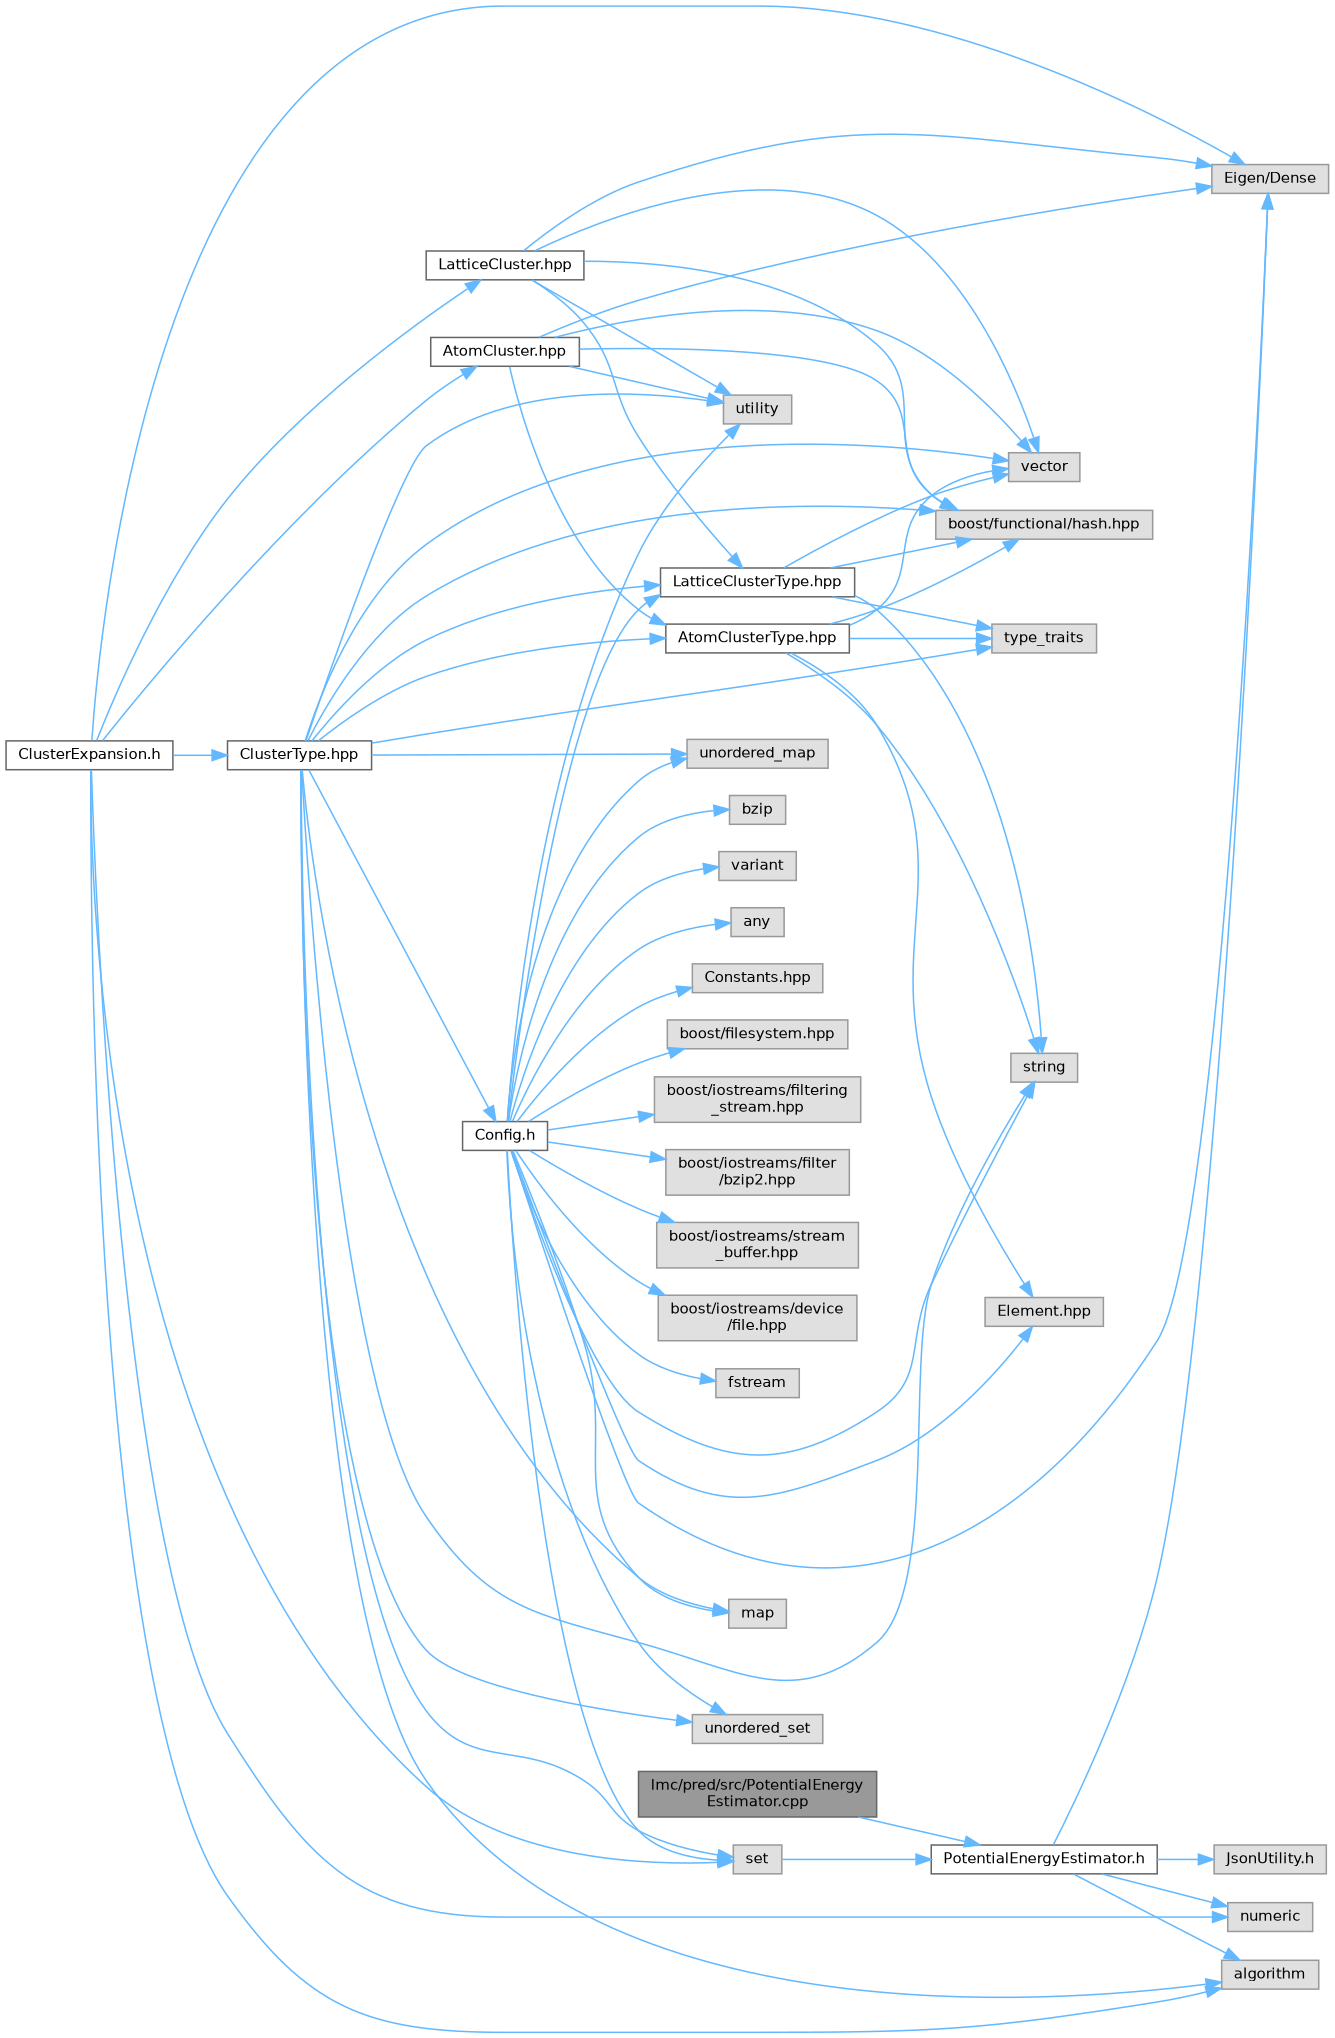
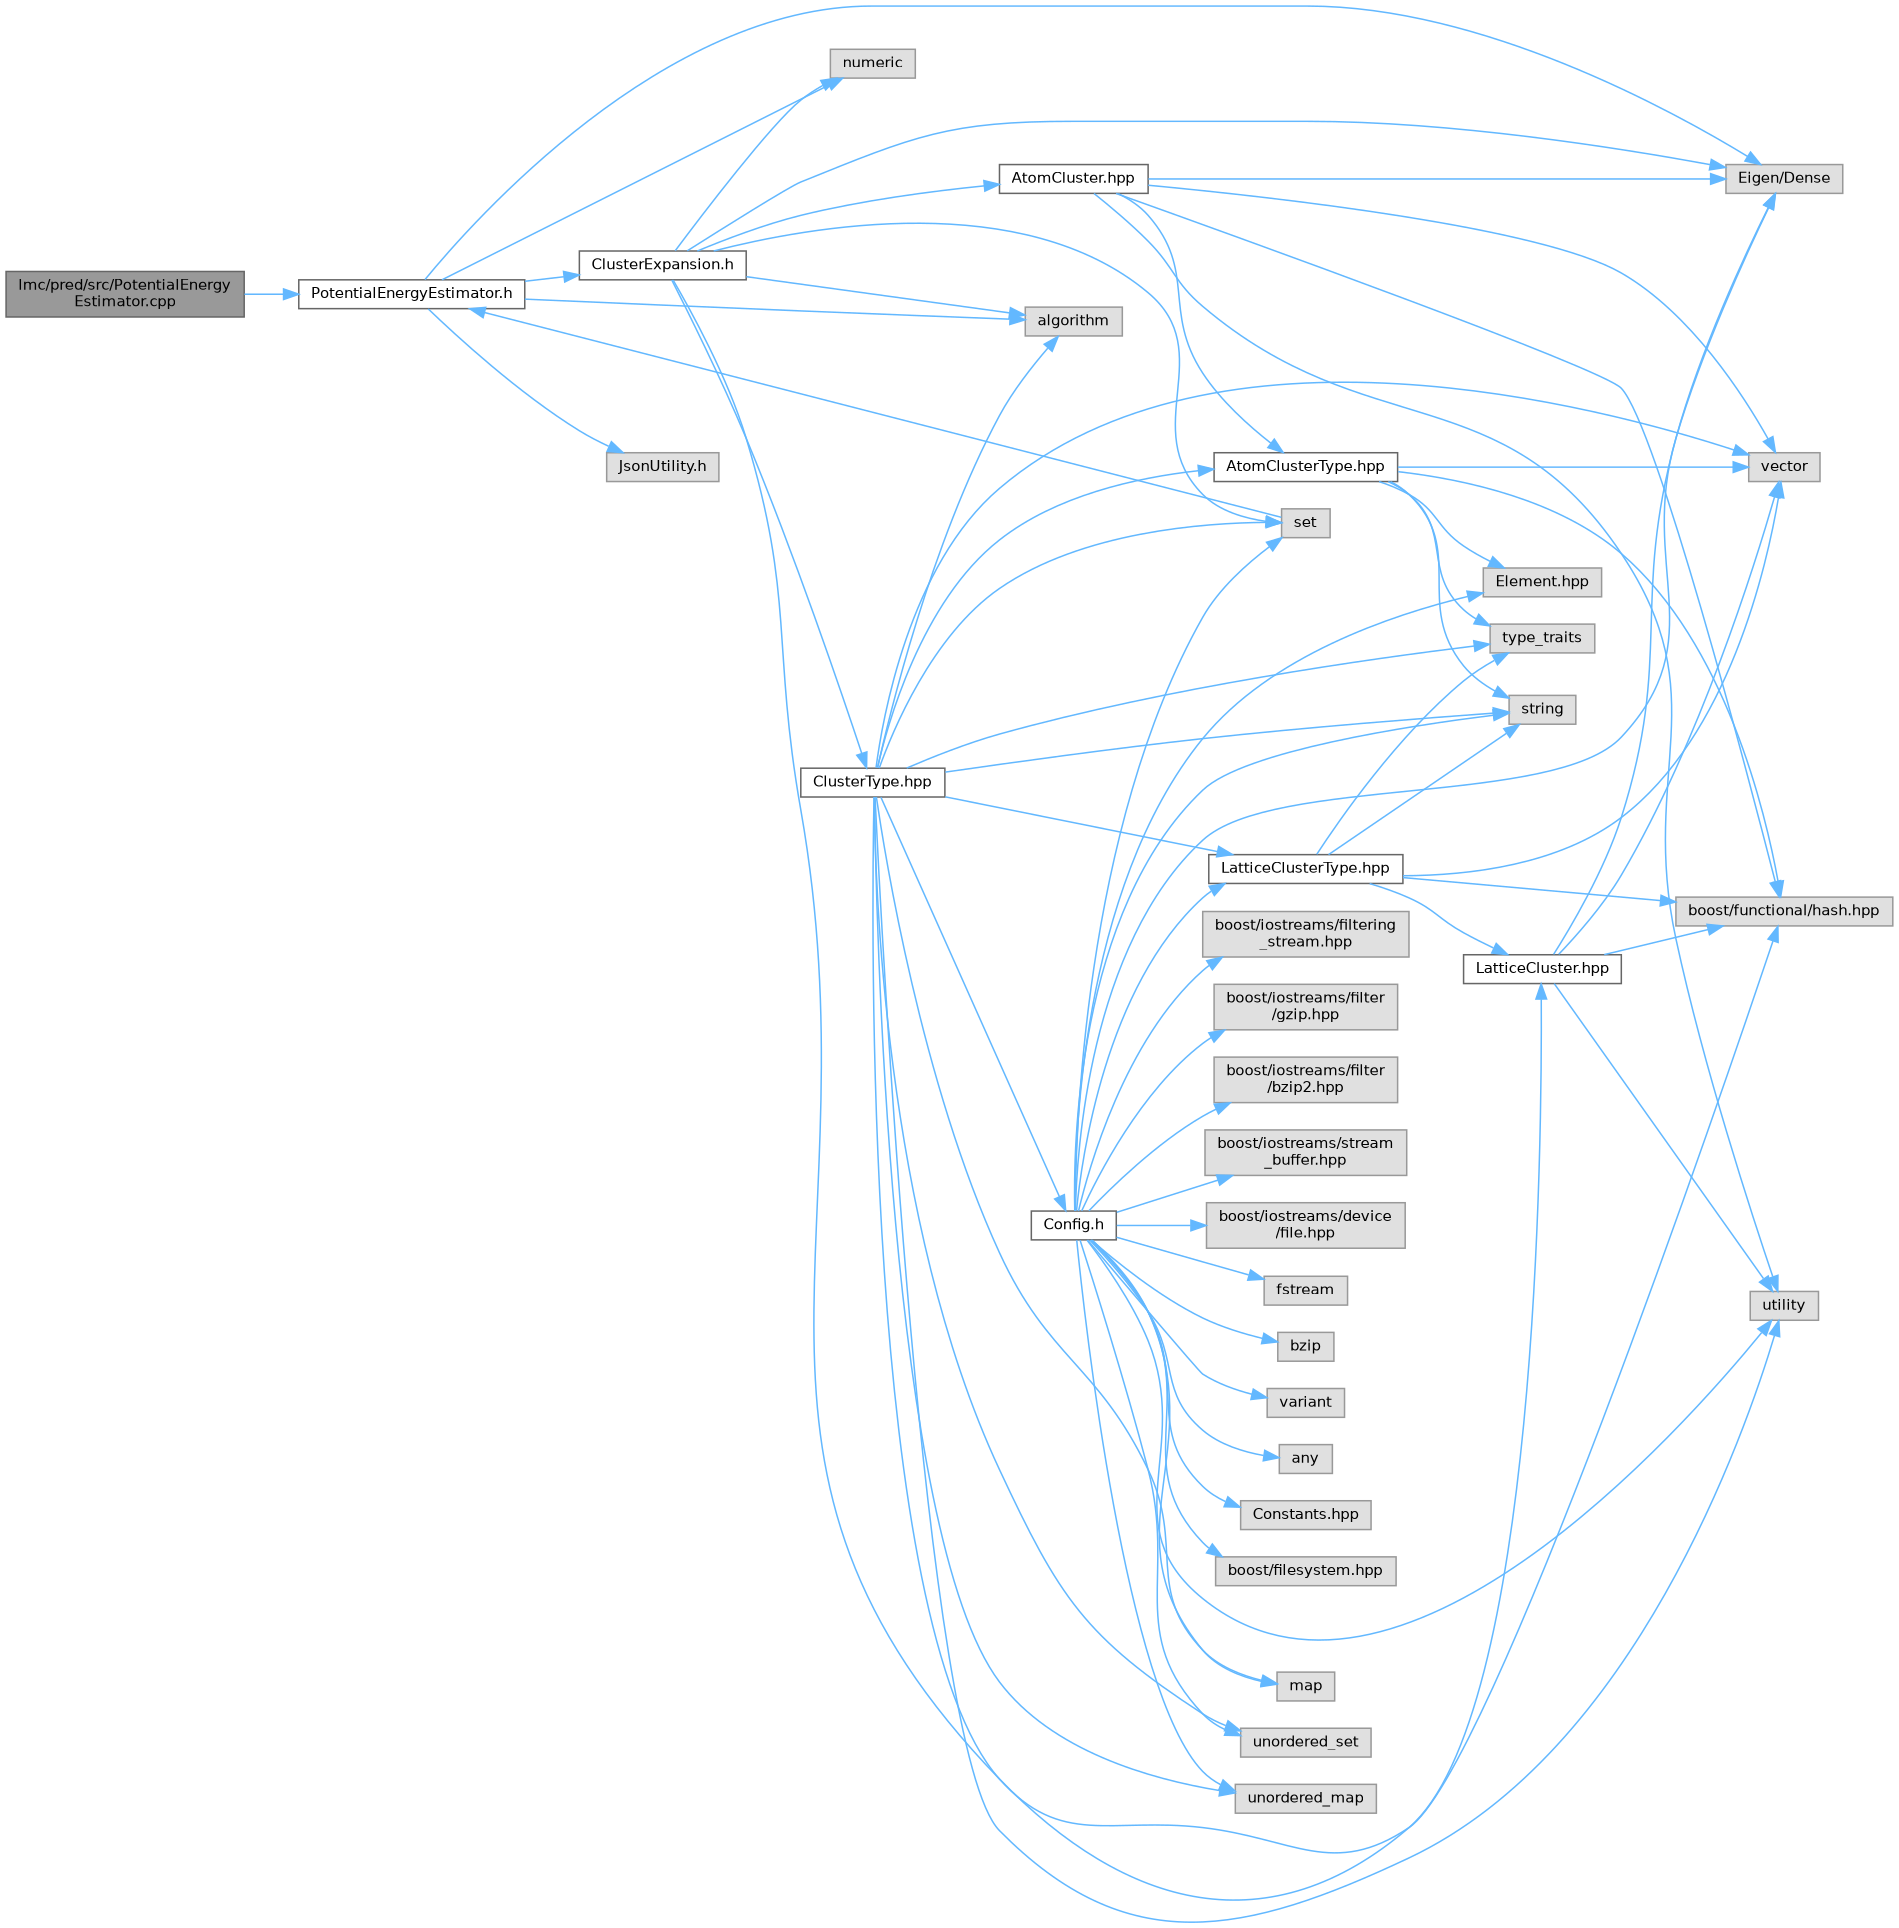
none -> (544, 279)
(628, 418) -> (1433, 912)
none -> (1306, 1007)
